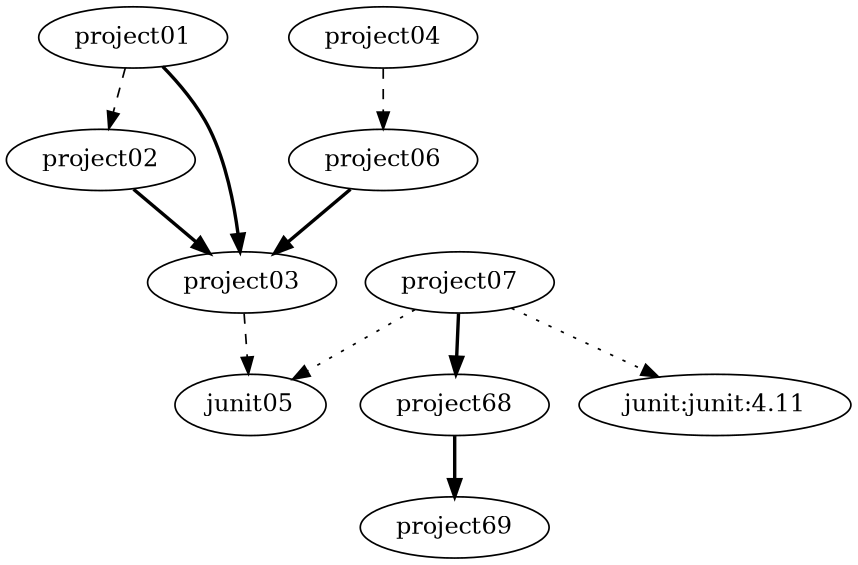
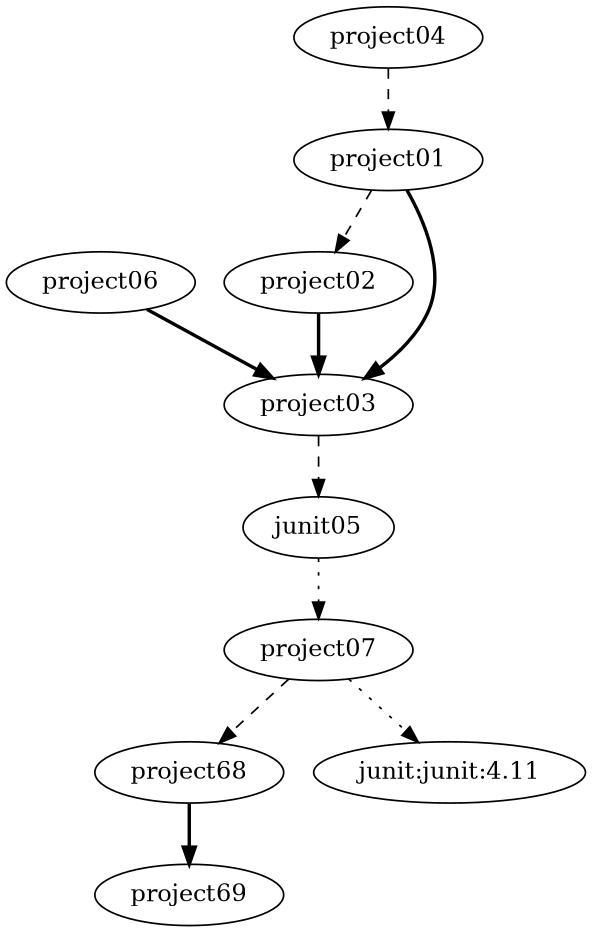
(383, 90) -> (388, 90)
(458, 335) -> (260, 705)
(361, 340) -> (319, 580)
